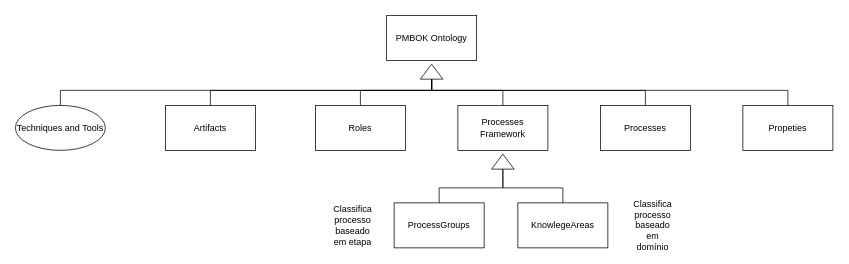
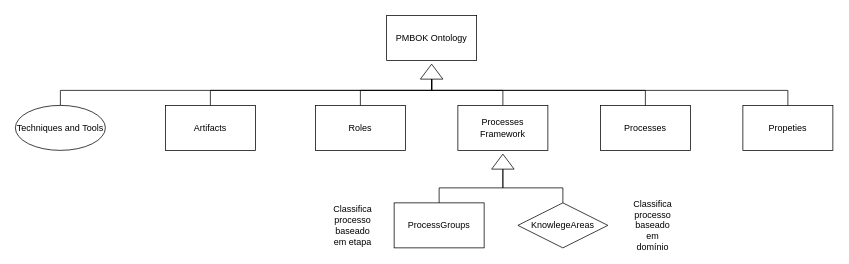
(563, 225) -> (563, 225)
